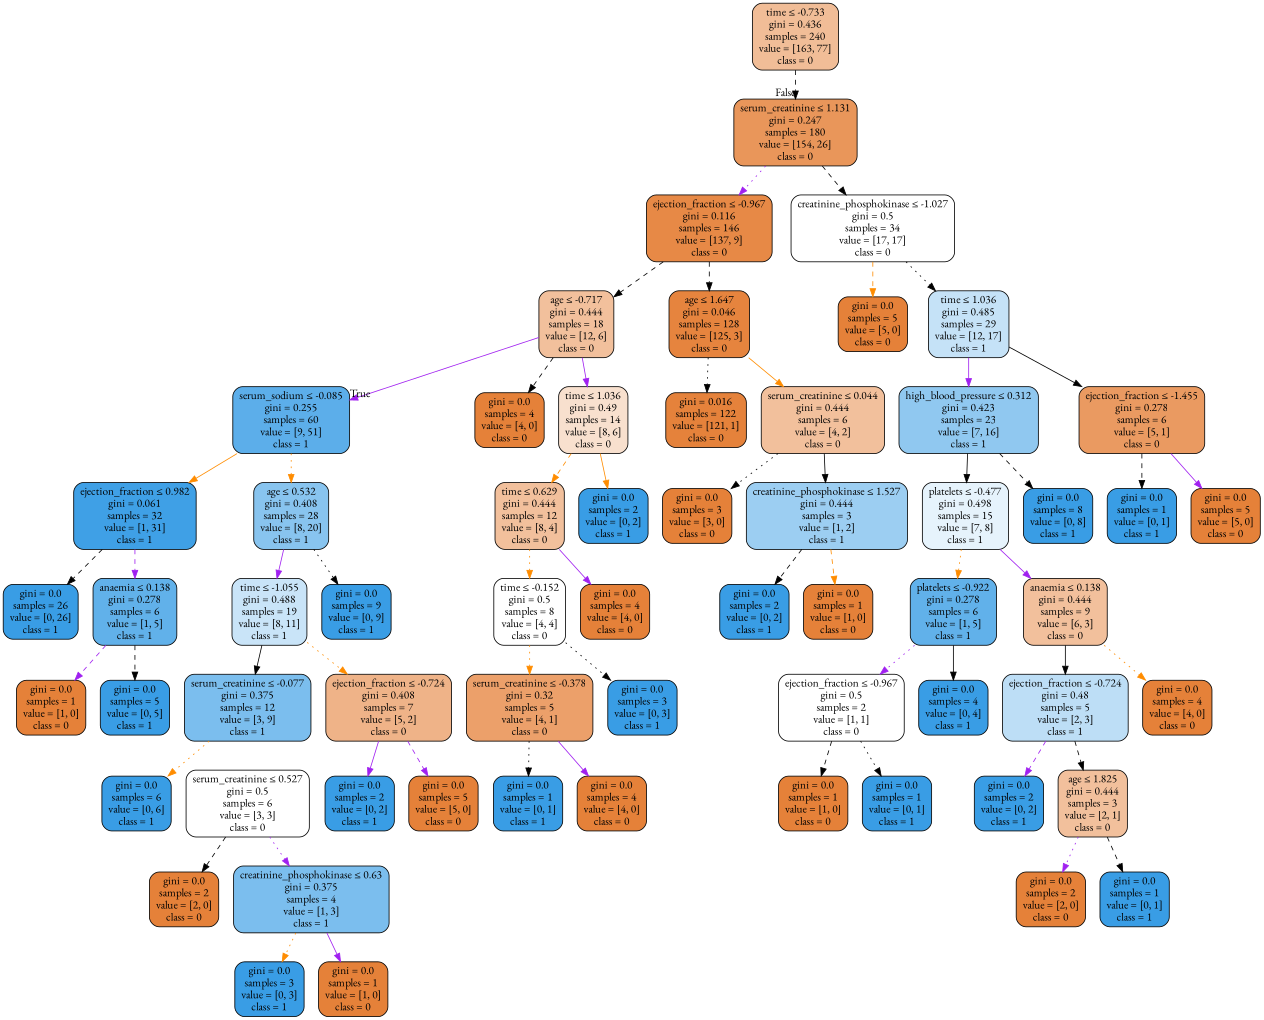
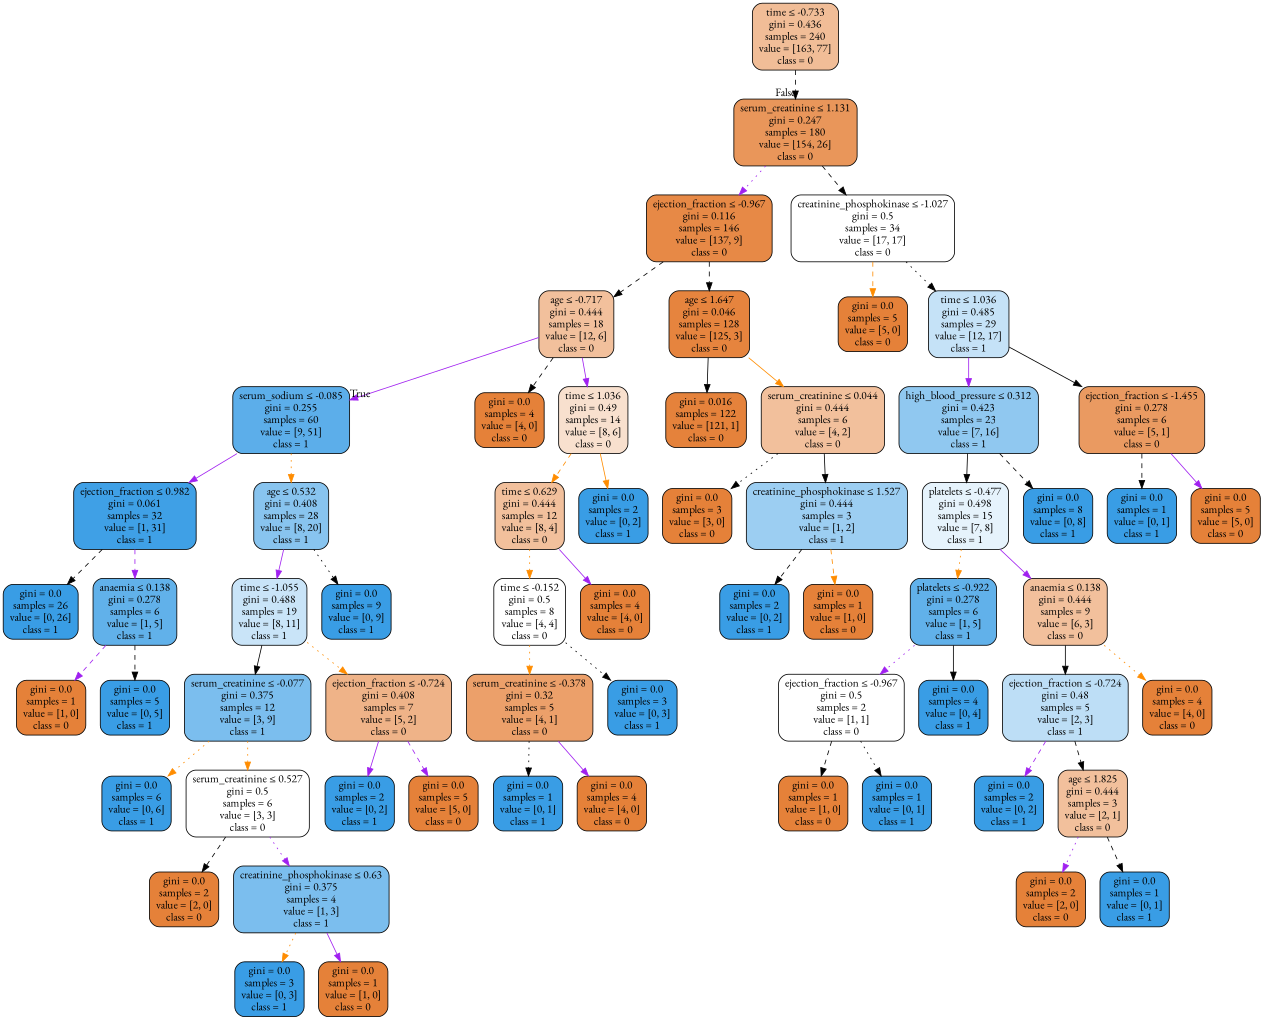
(708, 371) -> (708, 371)
(217, 466) -> (217, 466)
none -> (248, 751)
